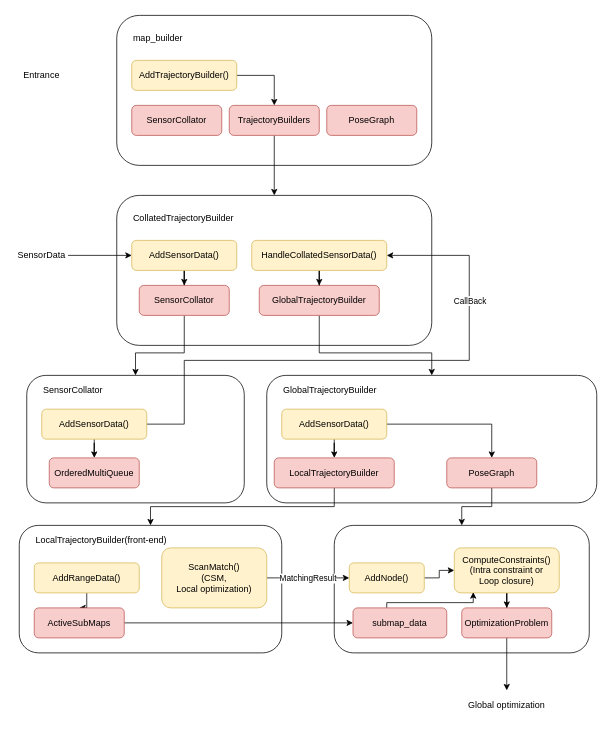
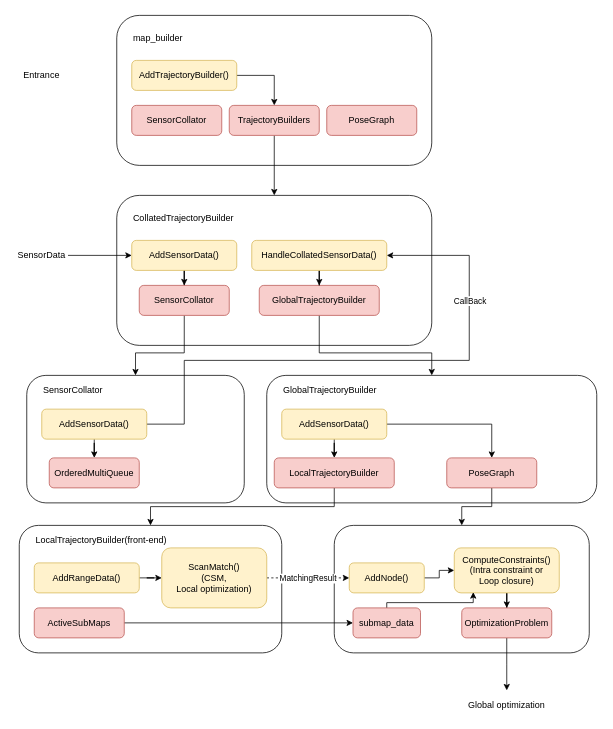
(274, 578) -> (274, 578)
(87, 601) -> (151, 578)
(400, 623) -> (387, 623)
